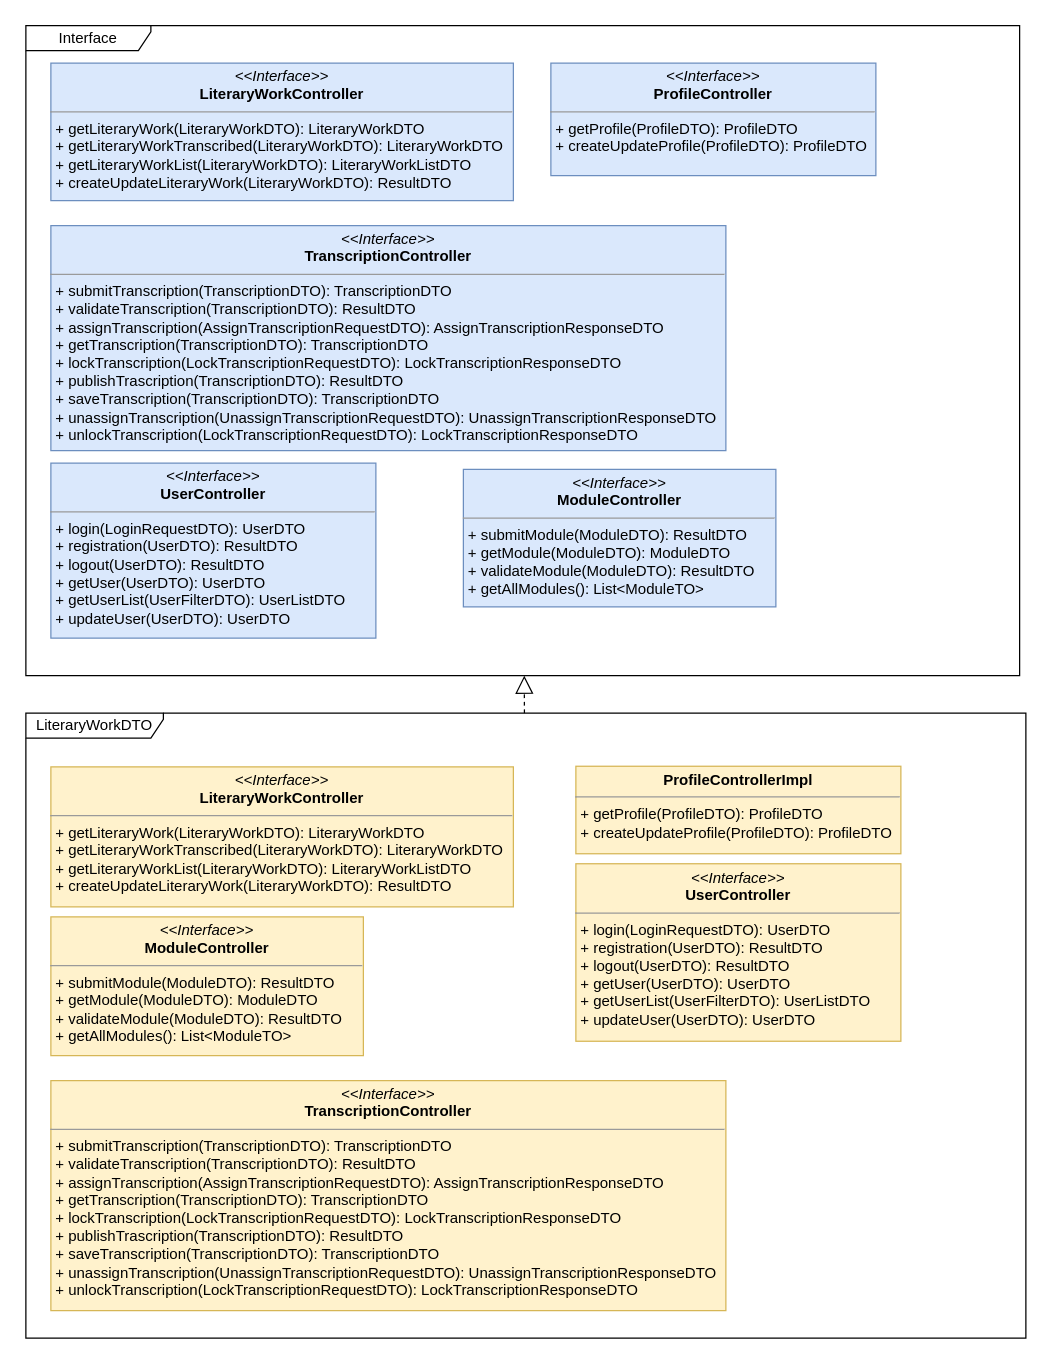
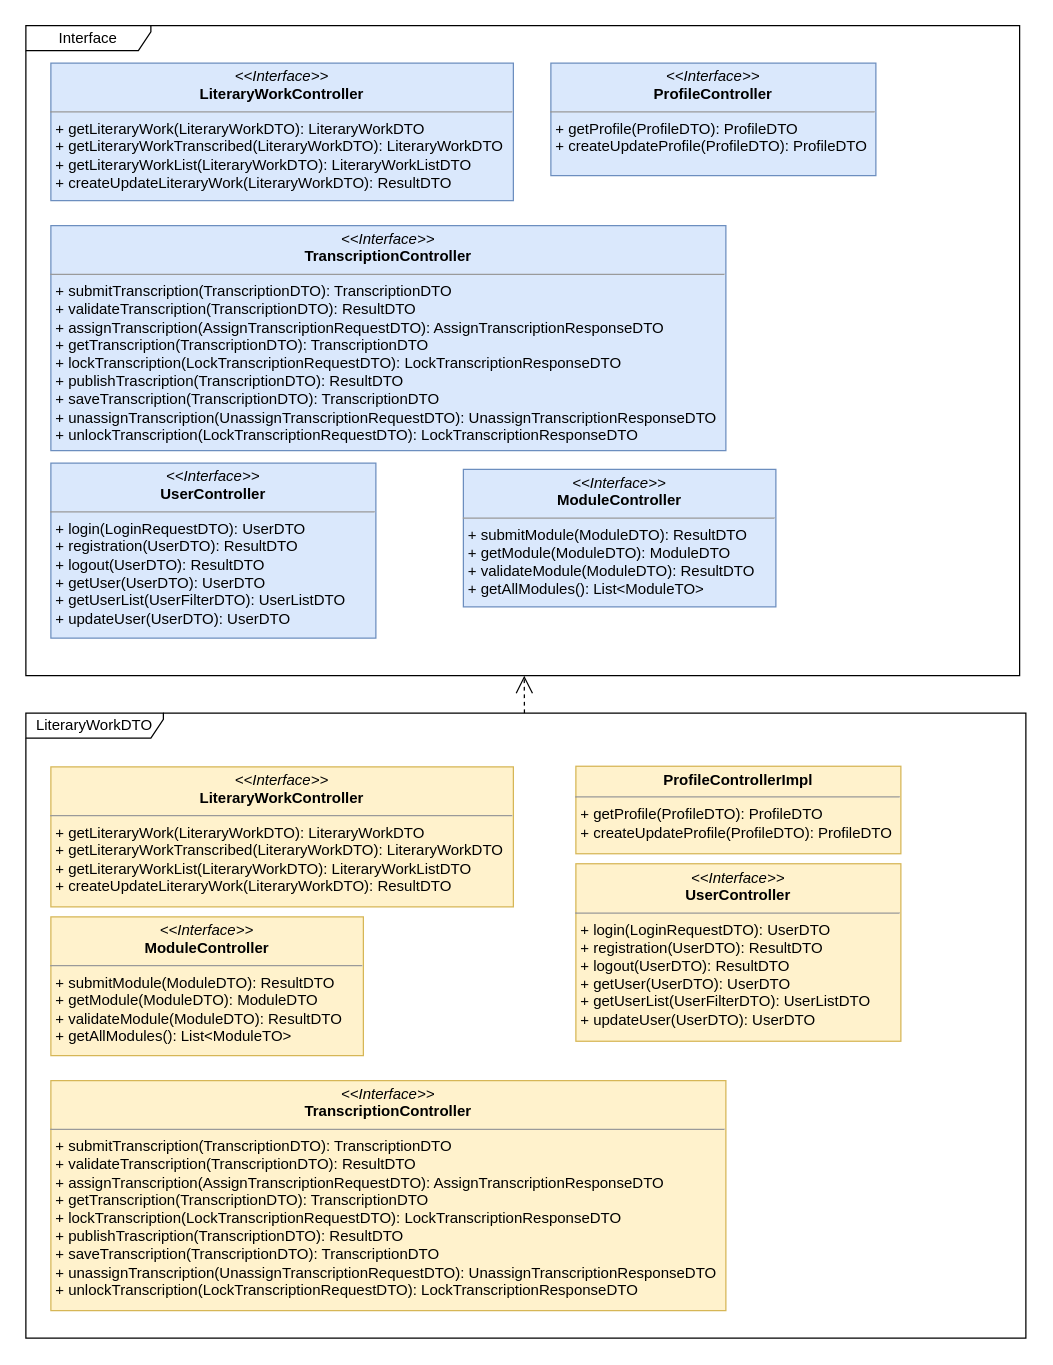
(524, 694) -> (524, 687)
